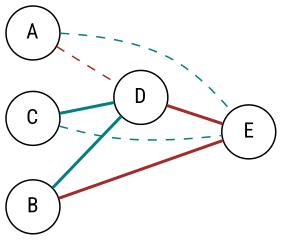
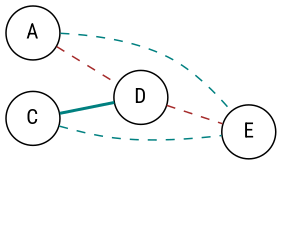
(195, 115) -> (195, 115)
(33, 207) -> none
